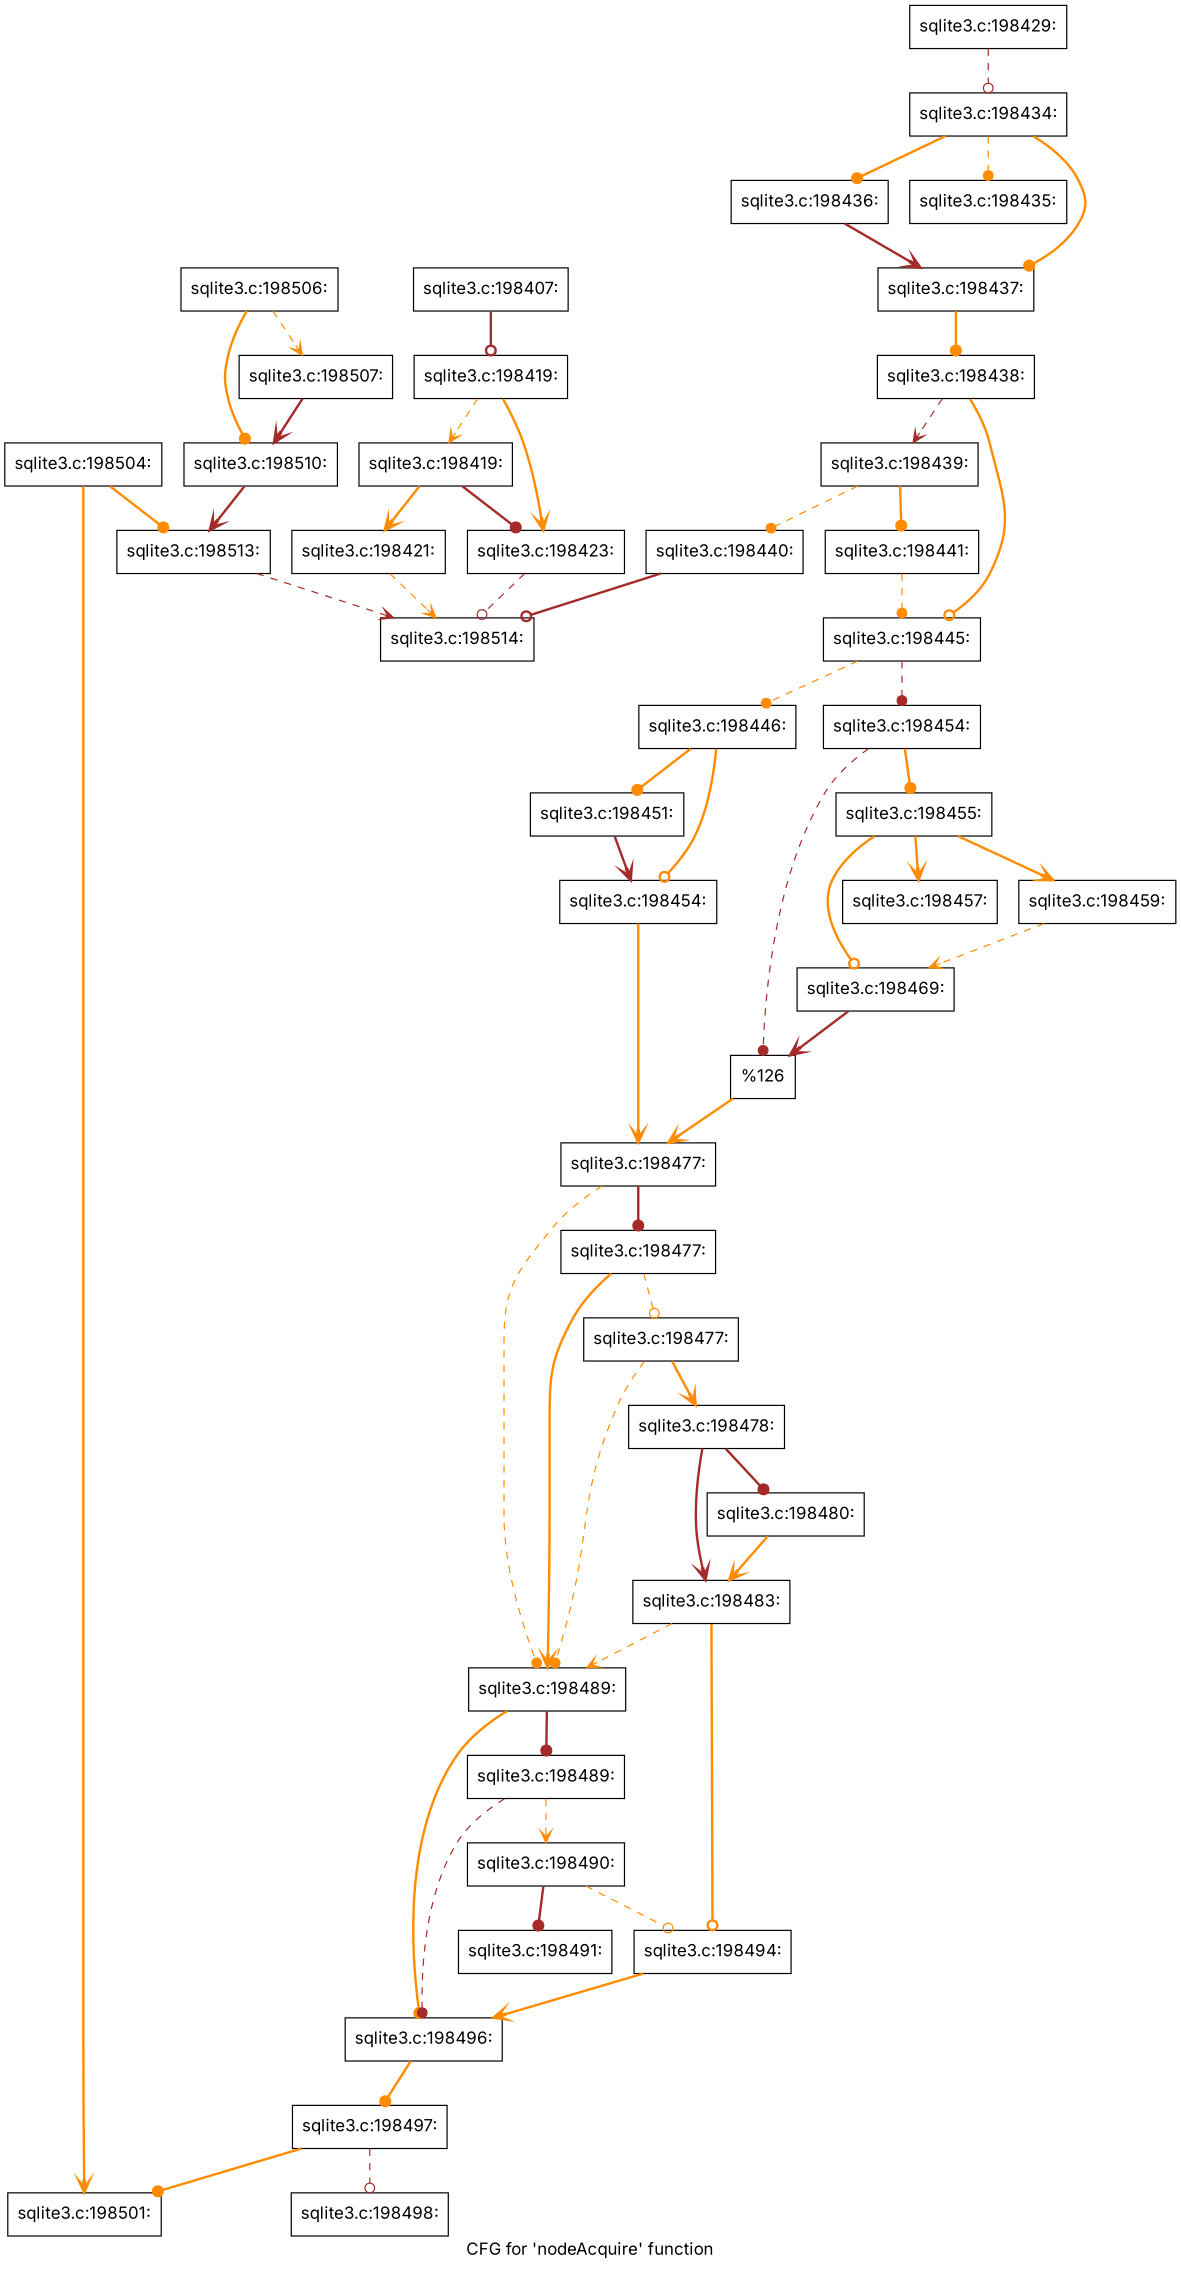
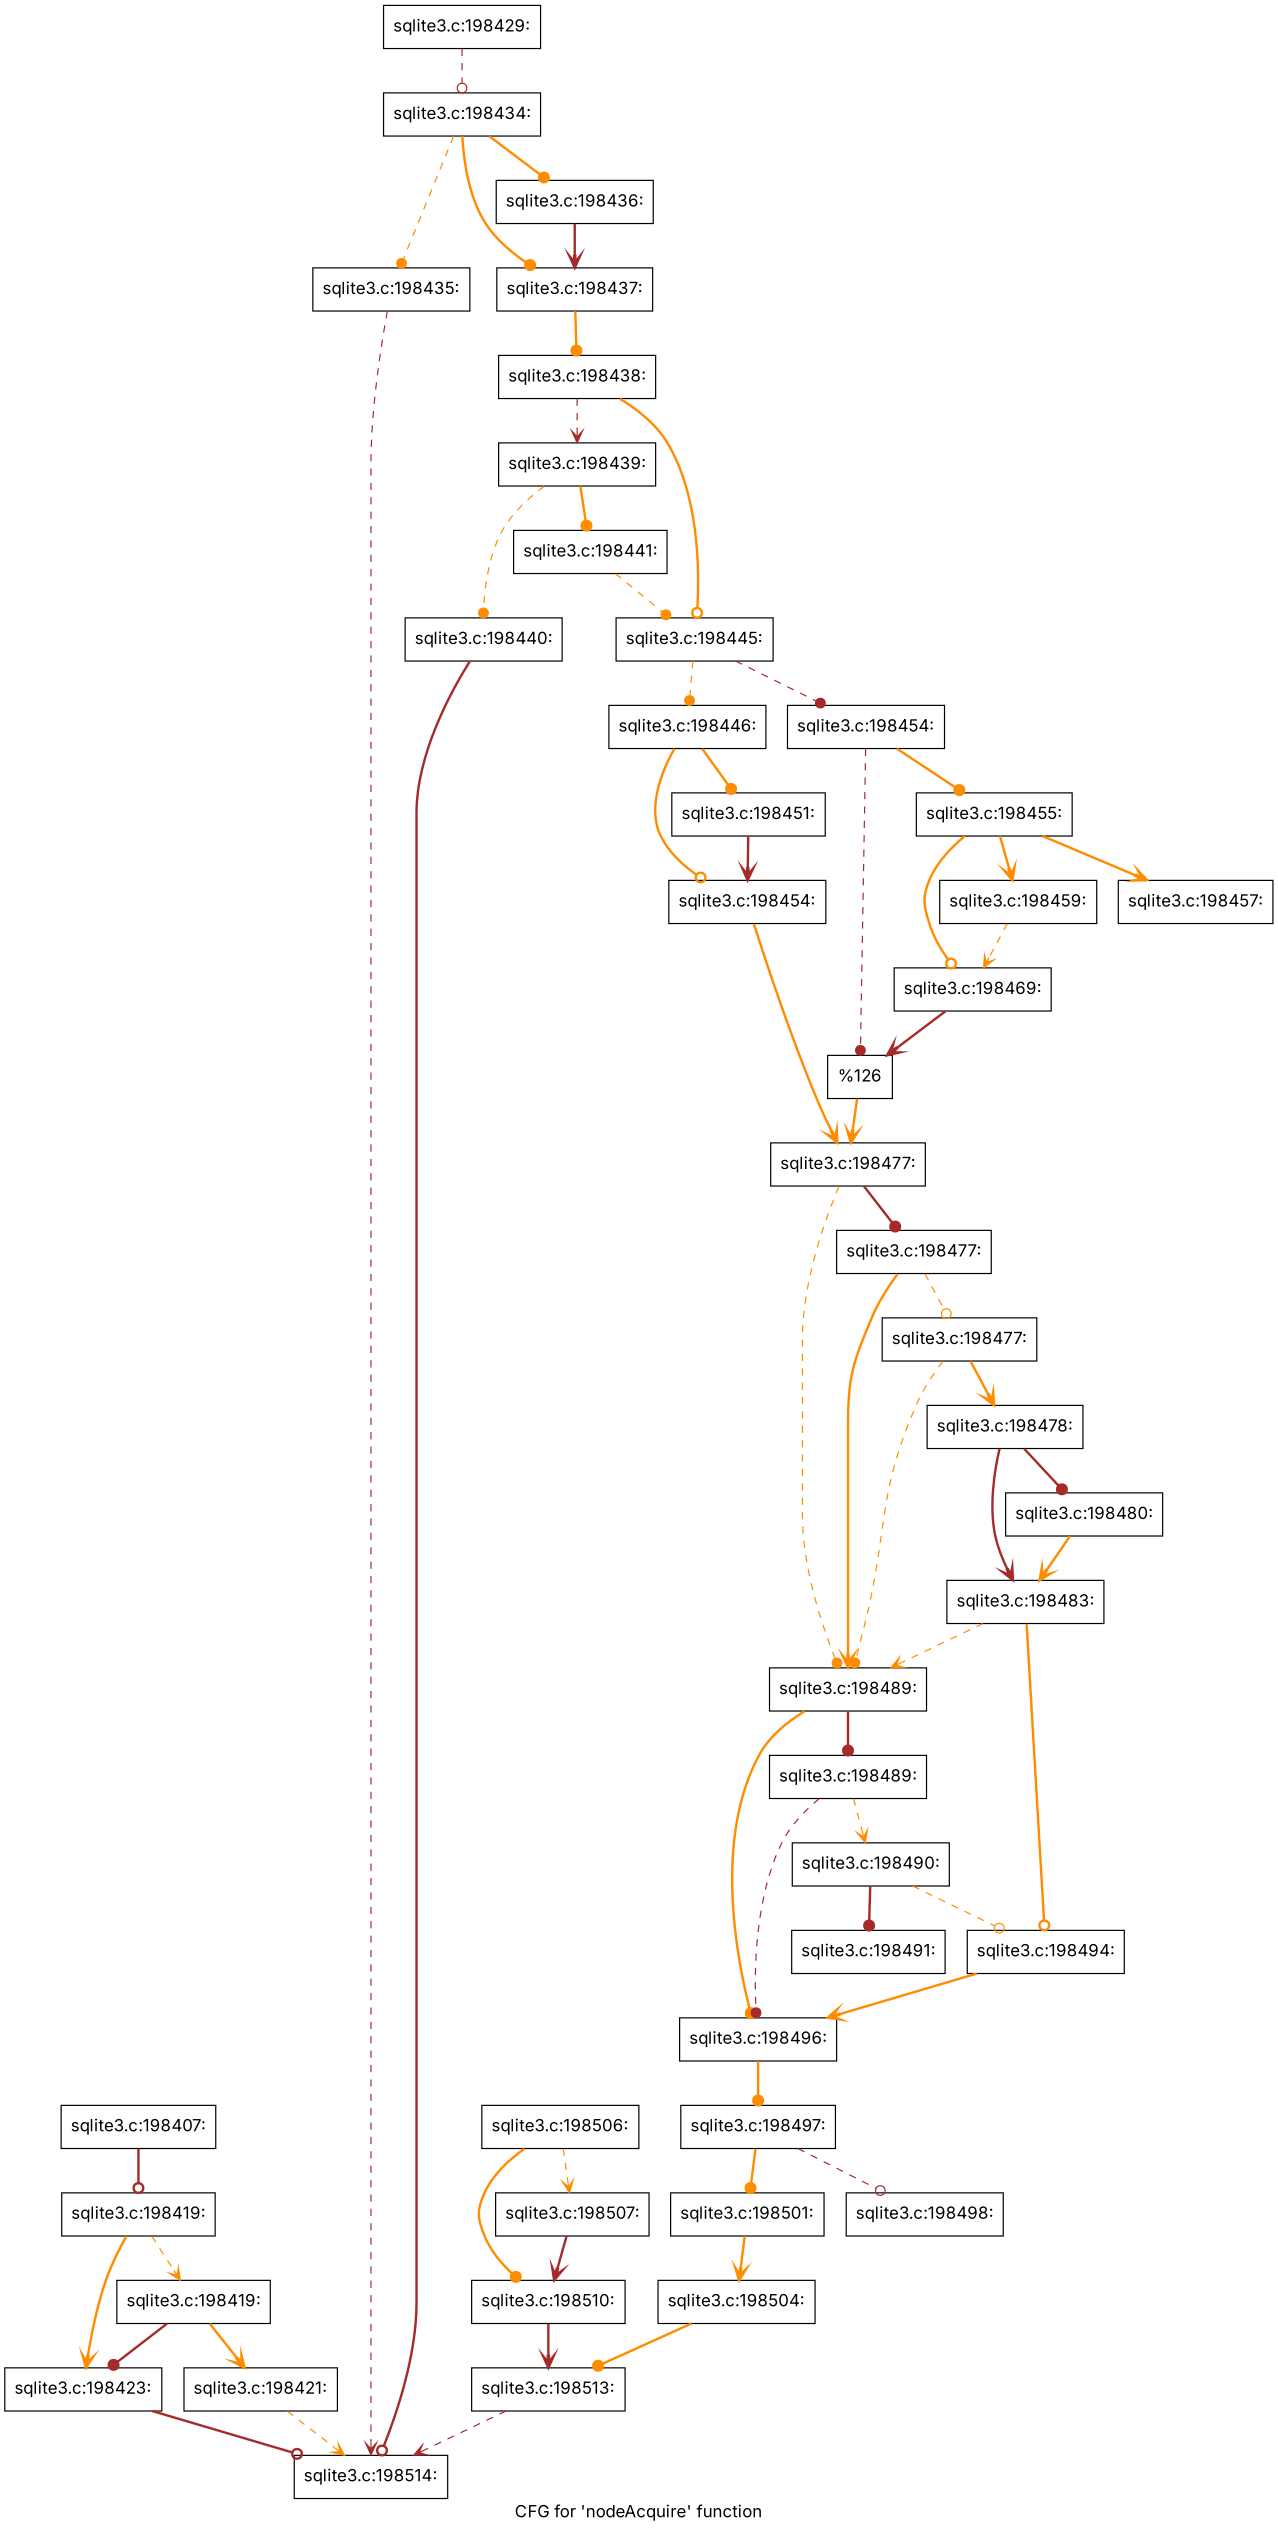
(505, 592) -> (222, 2432)
(83, 1333) -> (743, 2252)
none -> (371, 1377)
